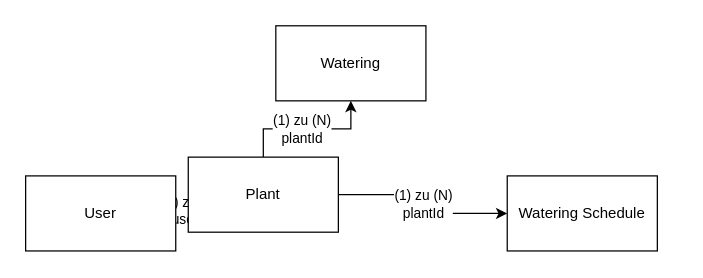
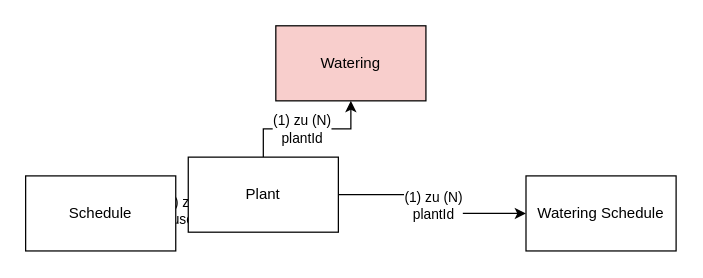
(351, 63) -> (351, 63)
(101, 213) -> (101, 213)
(582, 213) -> (601, 213)
